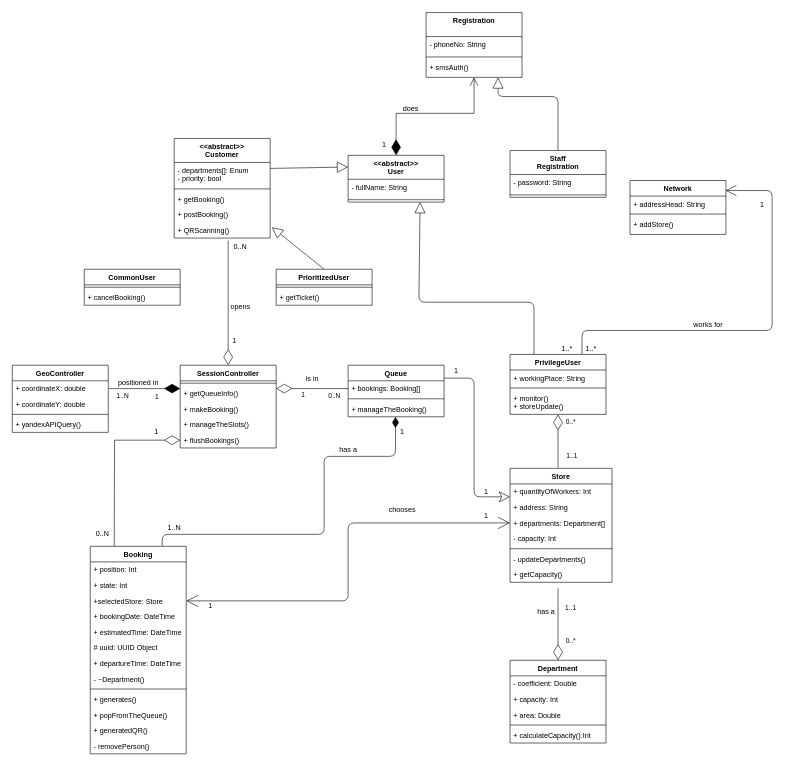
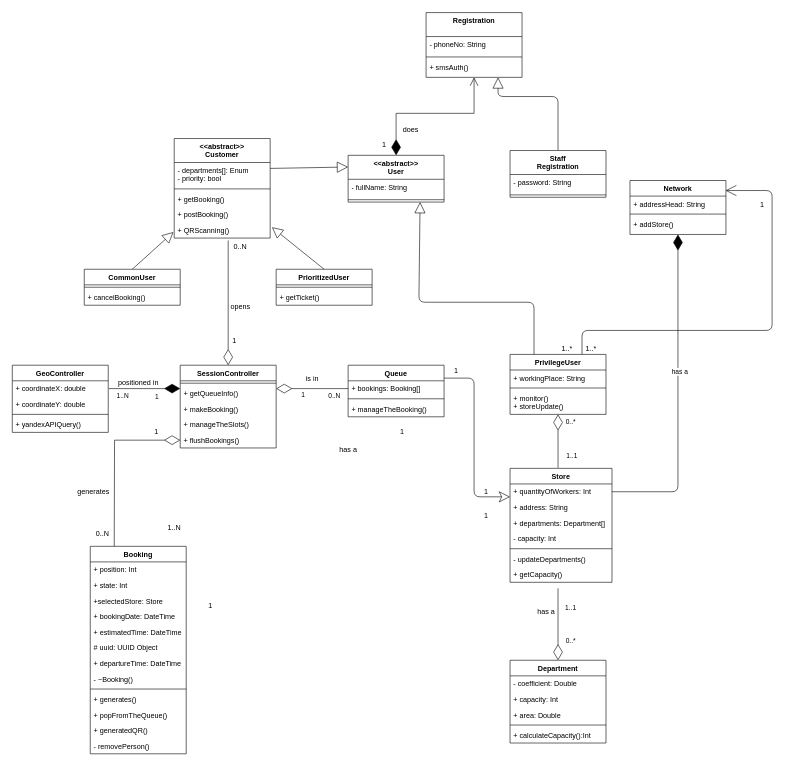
(411, 108) -> (411, 129)
none -> (149, 254)
(708, 324) -> none
(354, 456) -> none
none -> (677, 490)
none -> (93, 492)
(402, 510) -> none
(308, 601) -> none
(123, 679) -> (116, 679)
